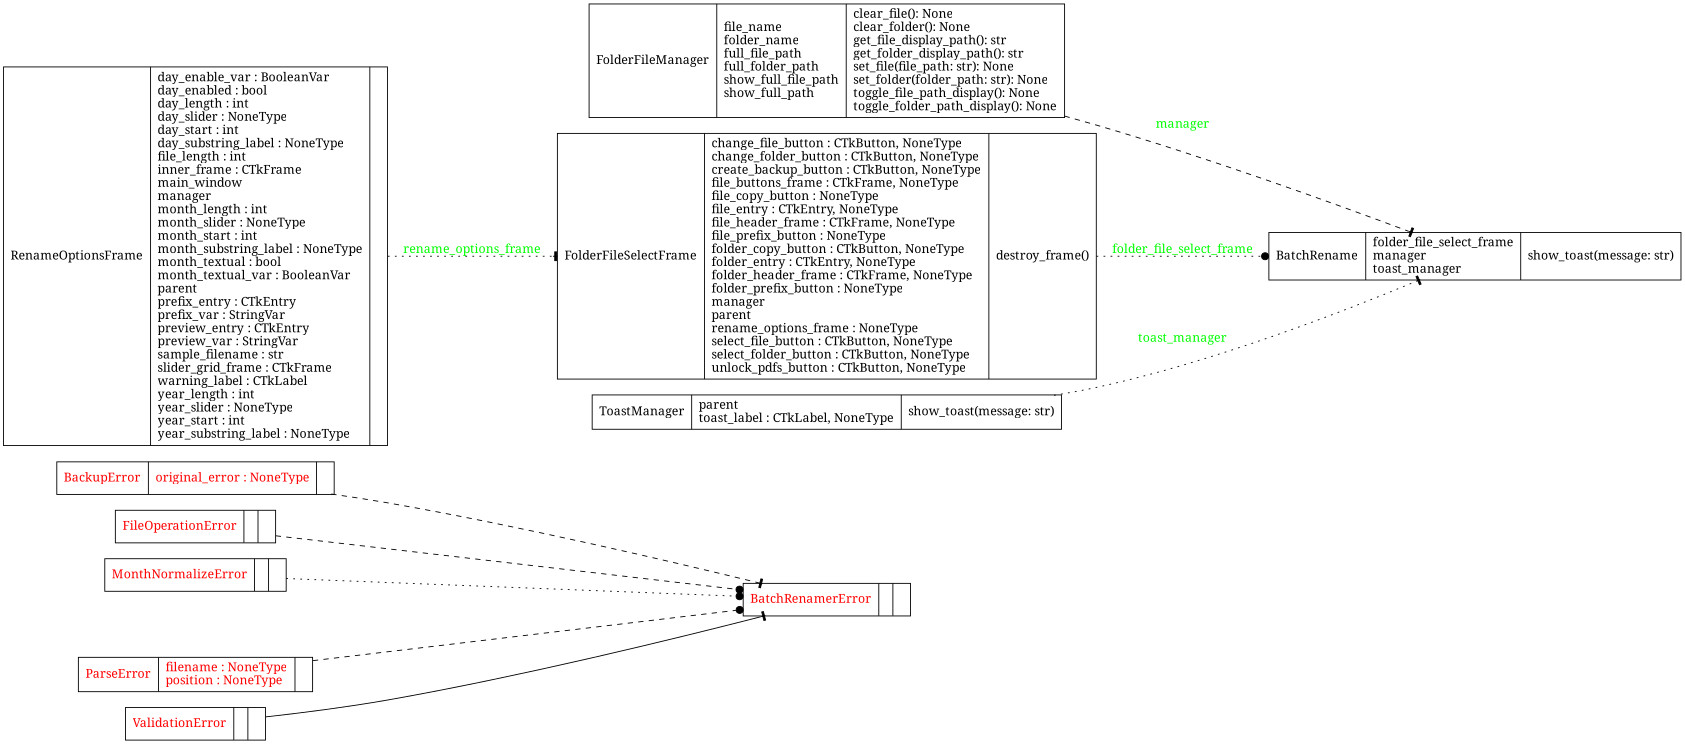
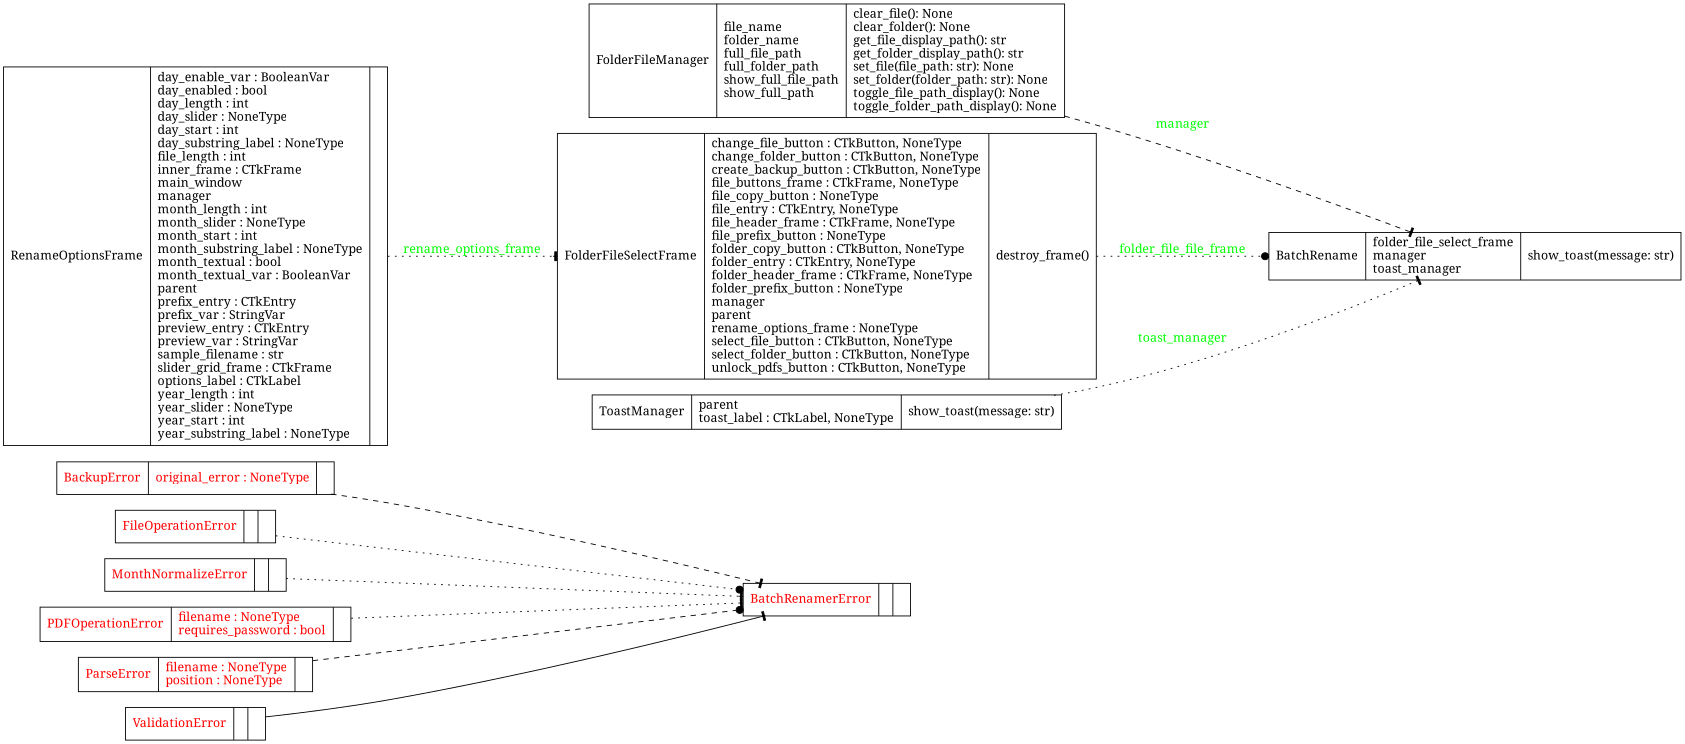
(1183, 250) -> (1183, 250)
(233, 381) -> (229, 381)
(506, 562) -> (506, 562)
(512, 587) -> (512, 587)
none -> (195, 624)
